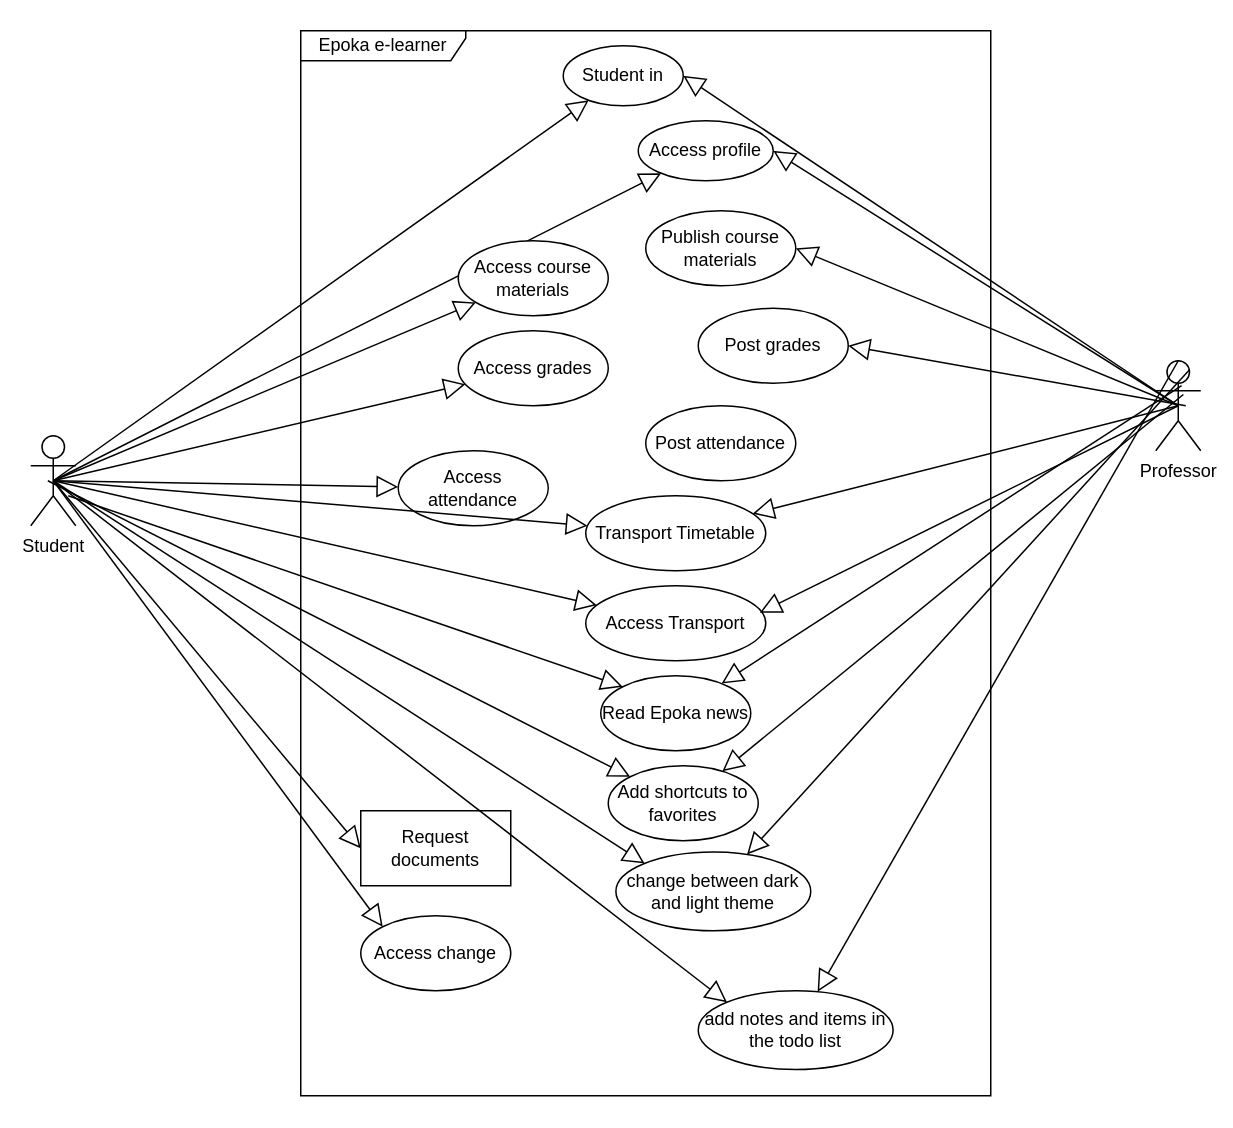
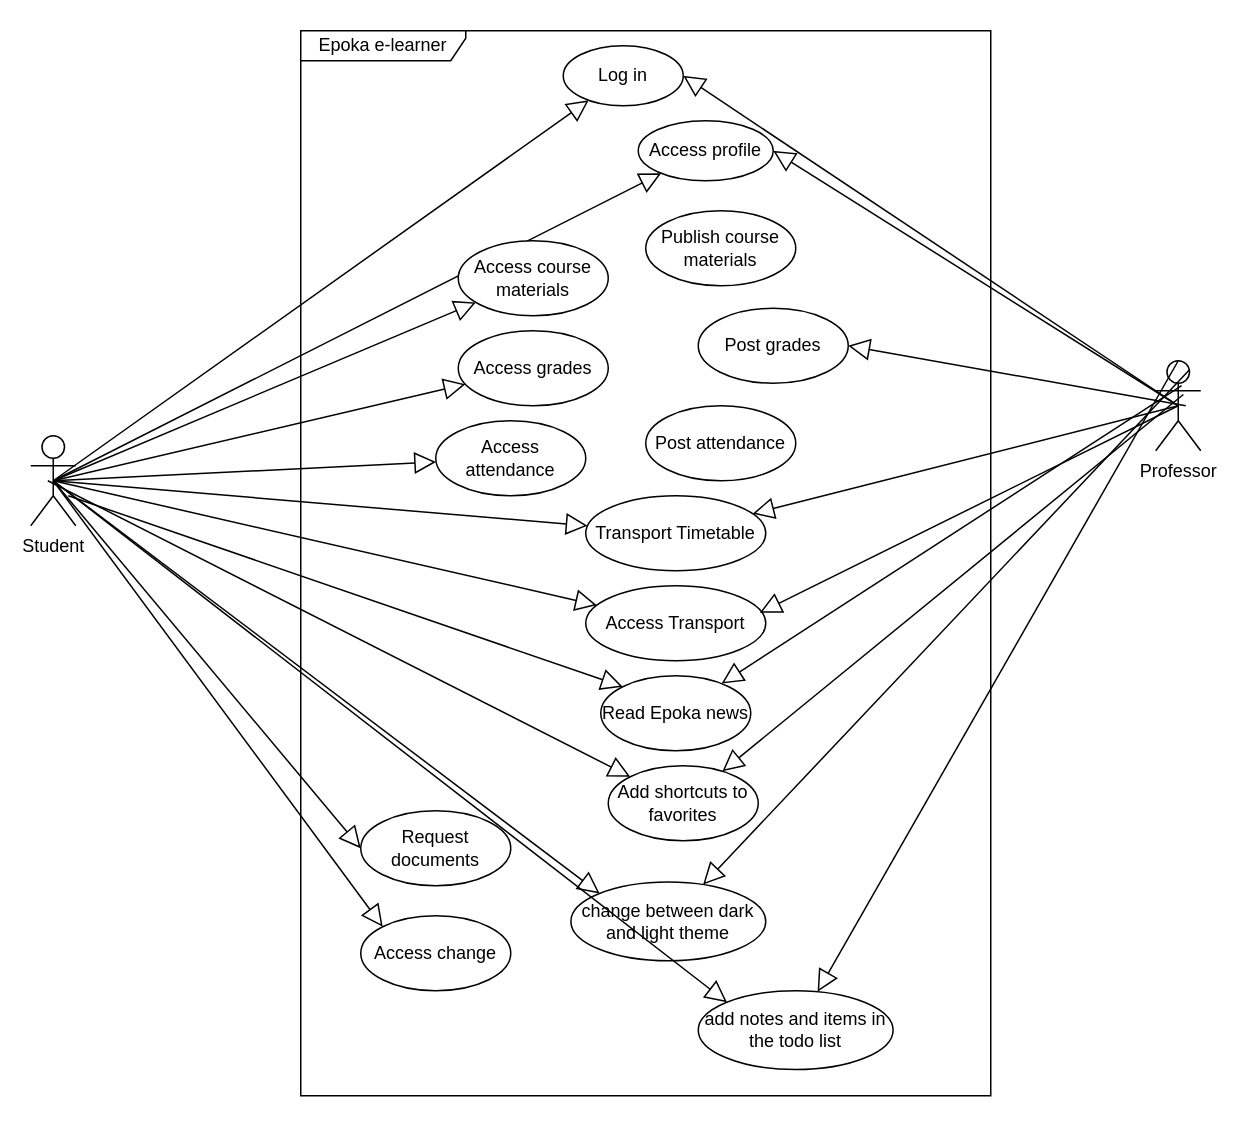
(623, 76) -> (623, 76)
(986, 326) -> none
(473, 488) -> (511, 458)
(436, 848) -> (436, 848)
(713, 891) -> (668, 921)
